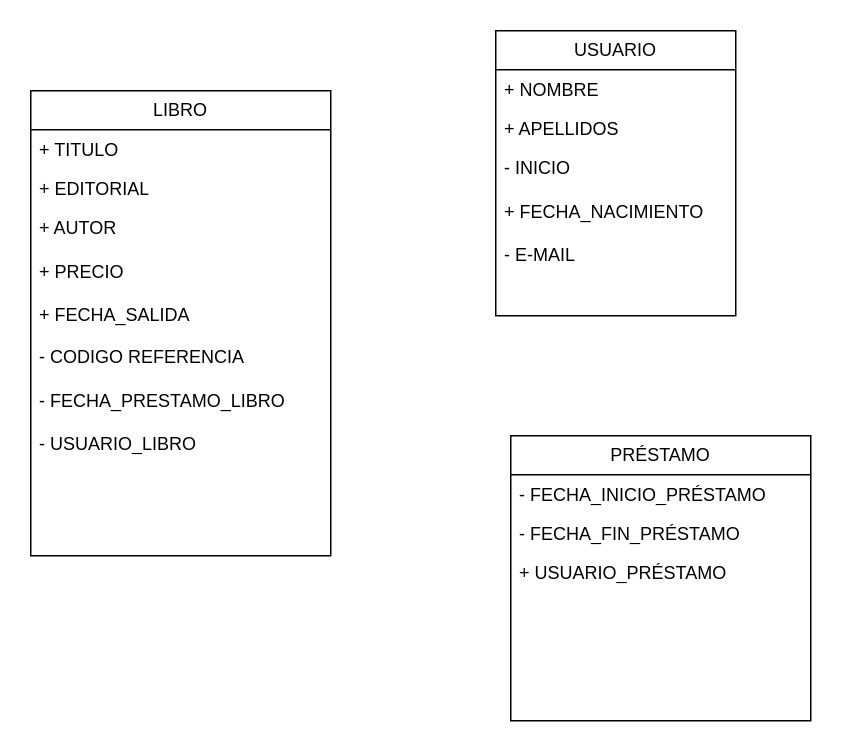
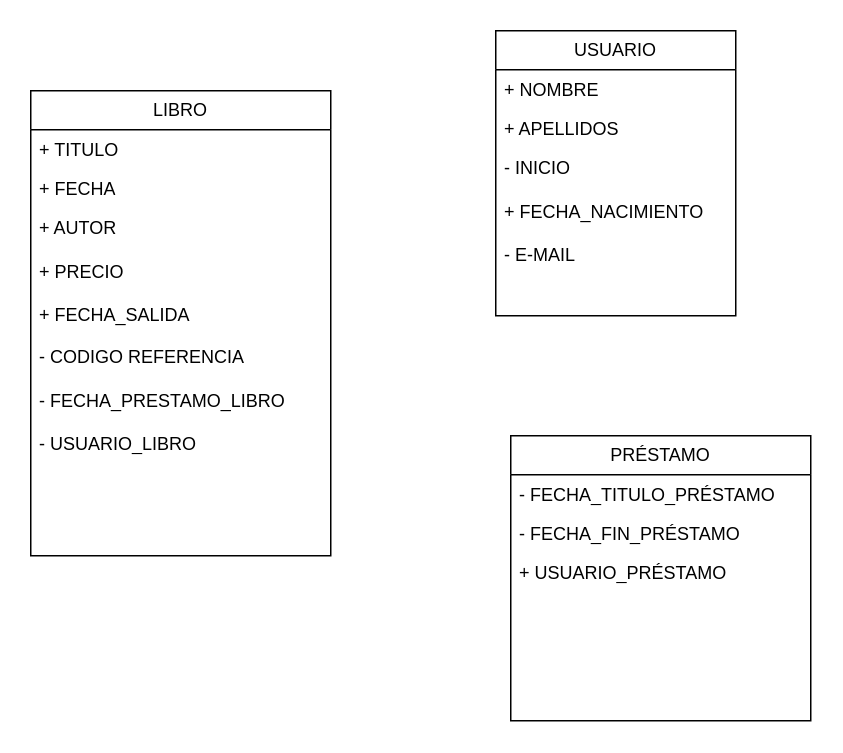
(93, 190) -> (73, 190)
(633, 496) -> (633, 496)
